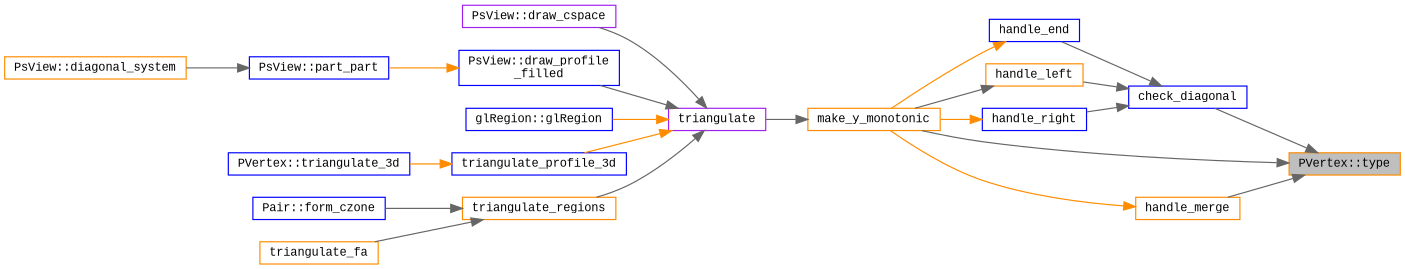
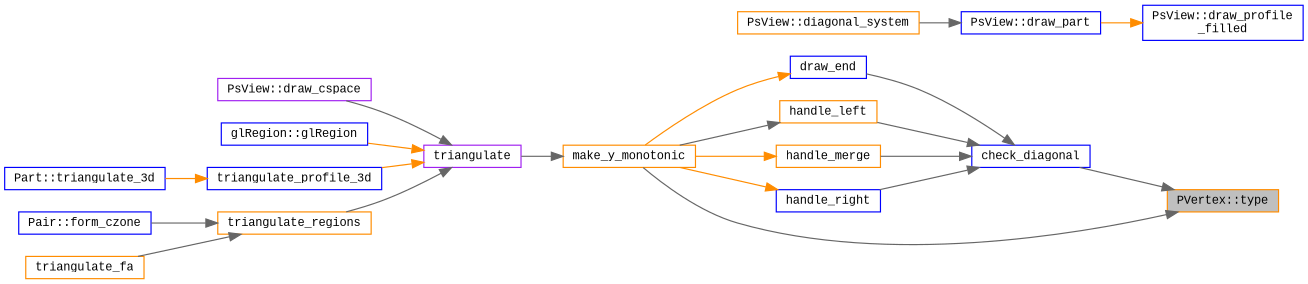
(1034, 30) -> (828, 67)
(319, 68) -> (1031, 23)
(633, 95) -> none
(319, 164) -> (85, 179)
(1261, 188) -> (920, 156)
